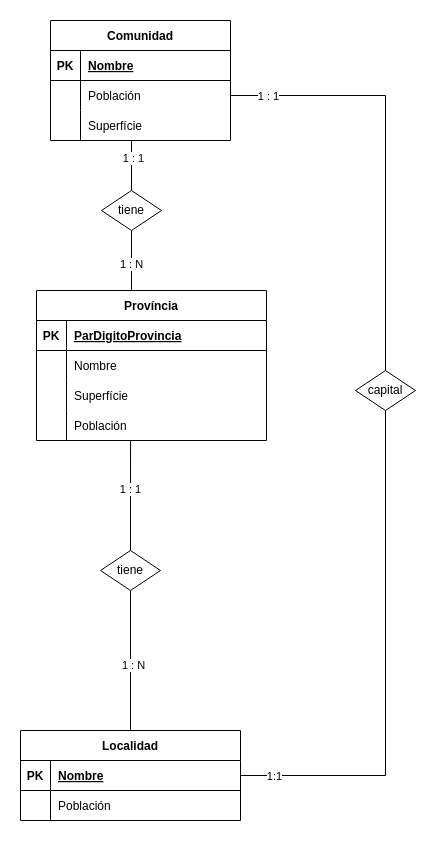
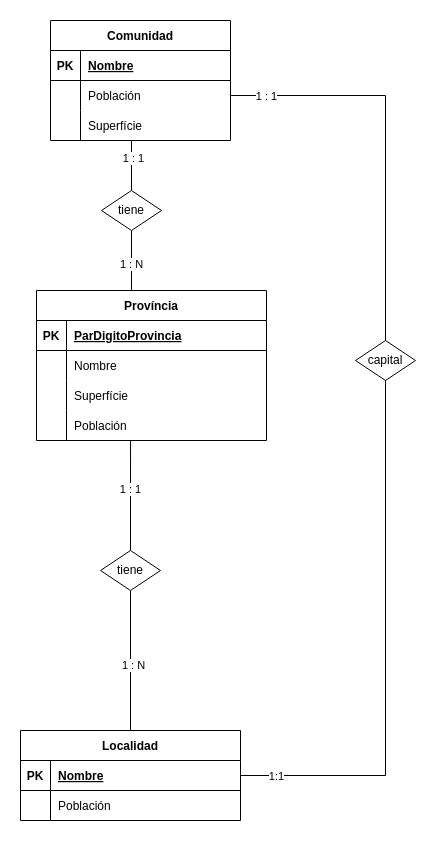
(386, 391) -> (386, 361)
